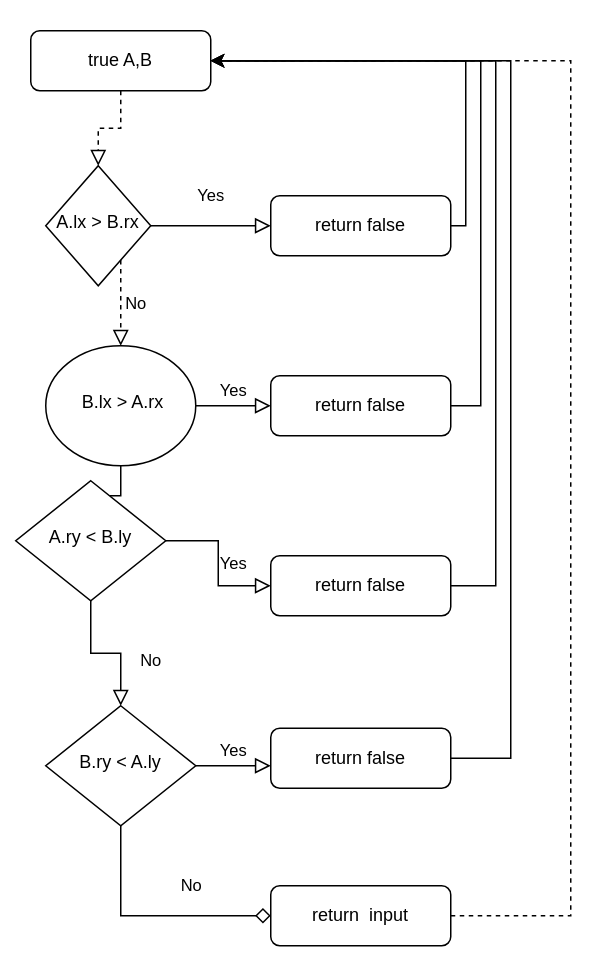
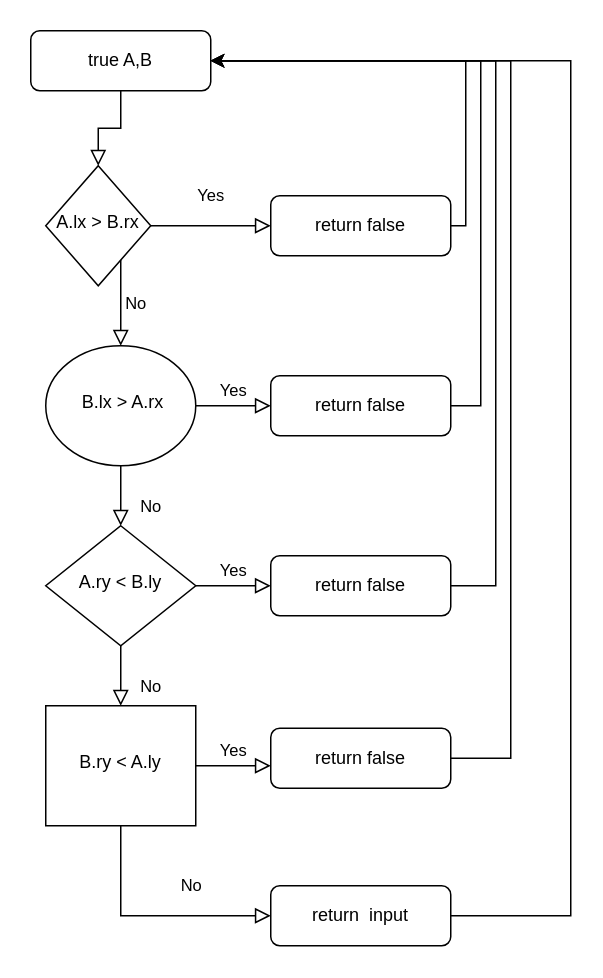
(117, 128) -> (117, 128)
(121, 297) -> (121, 297)
(571, 518) -> (571, 518)
(91, 541) -> (121, 586)
(121, 766) -> (121, 766)
(254, 916) -> (254, 916)
